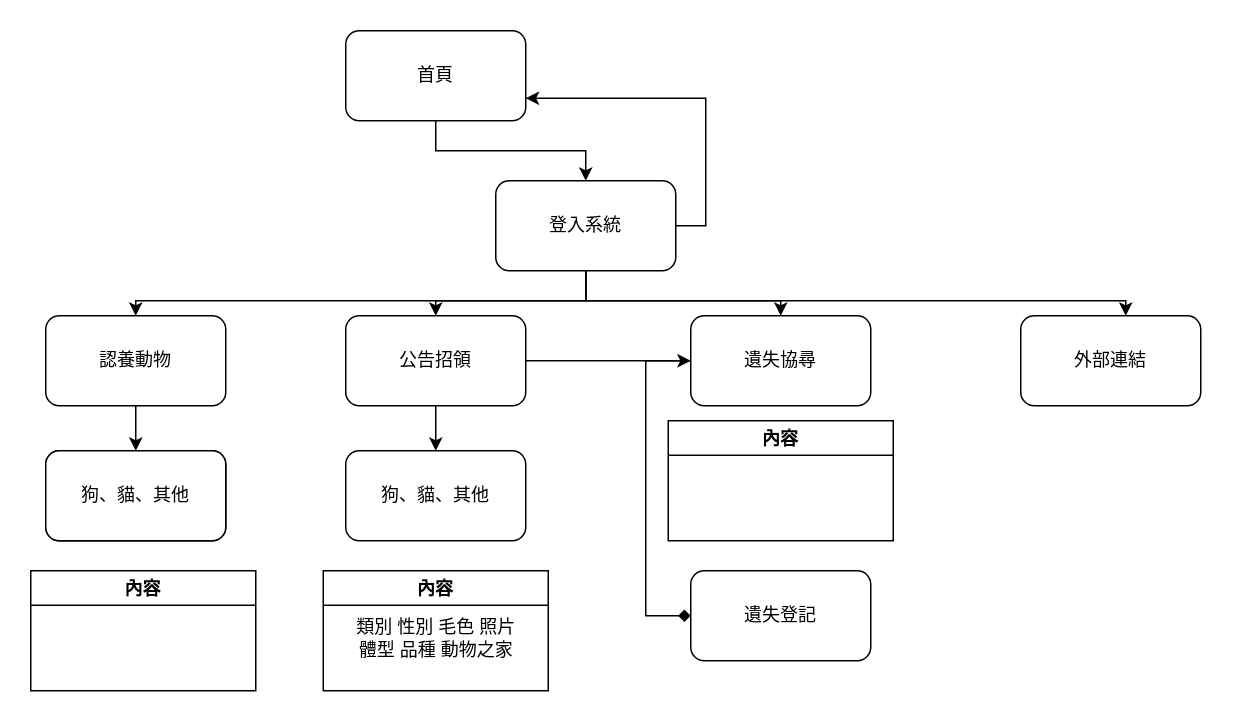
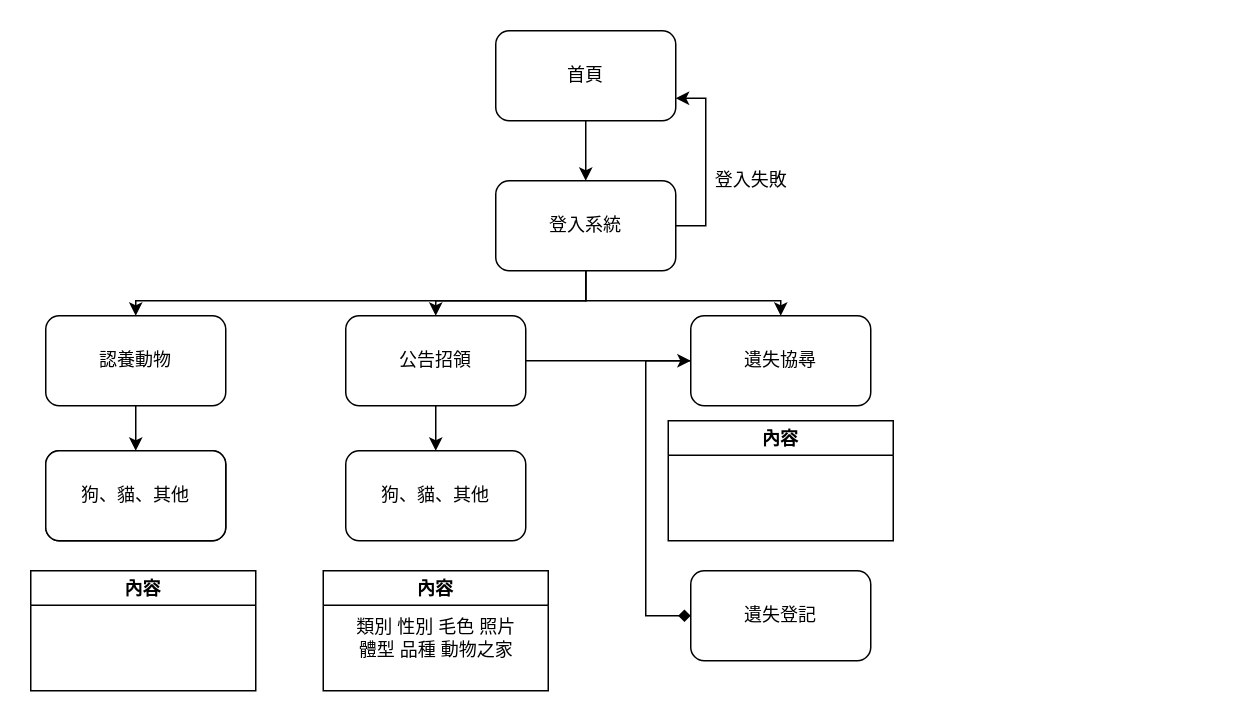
(436, 76) -> (586, 76)
none -> (751, 181)
(957, 301) -> none
(1111, 361) -> none
